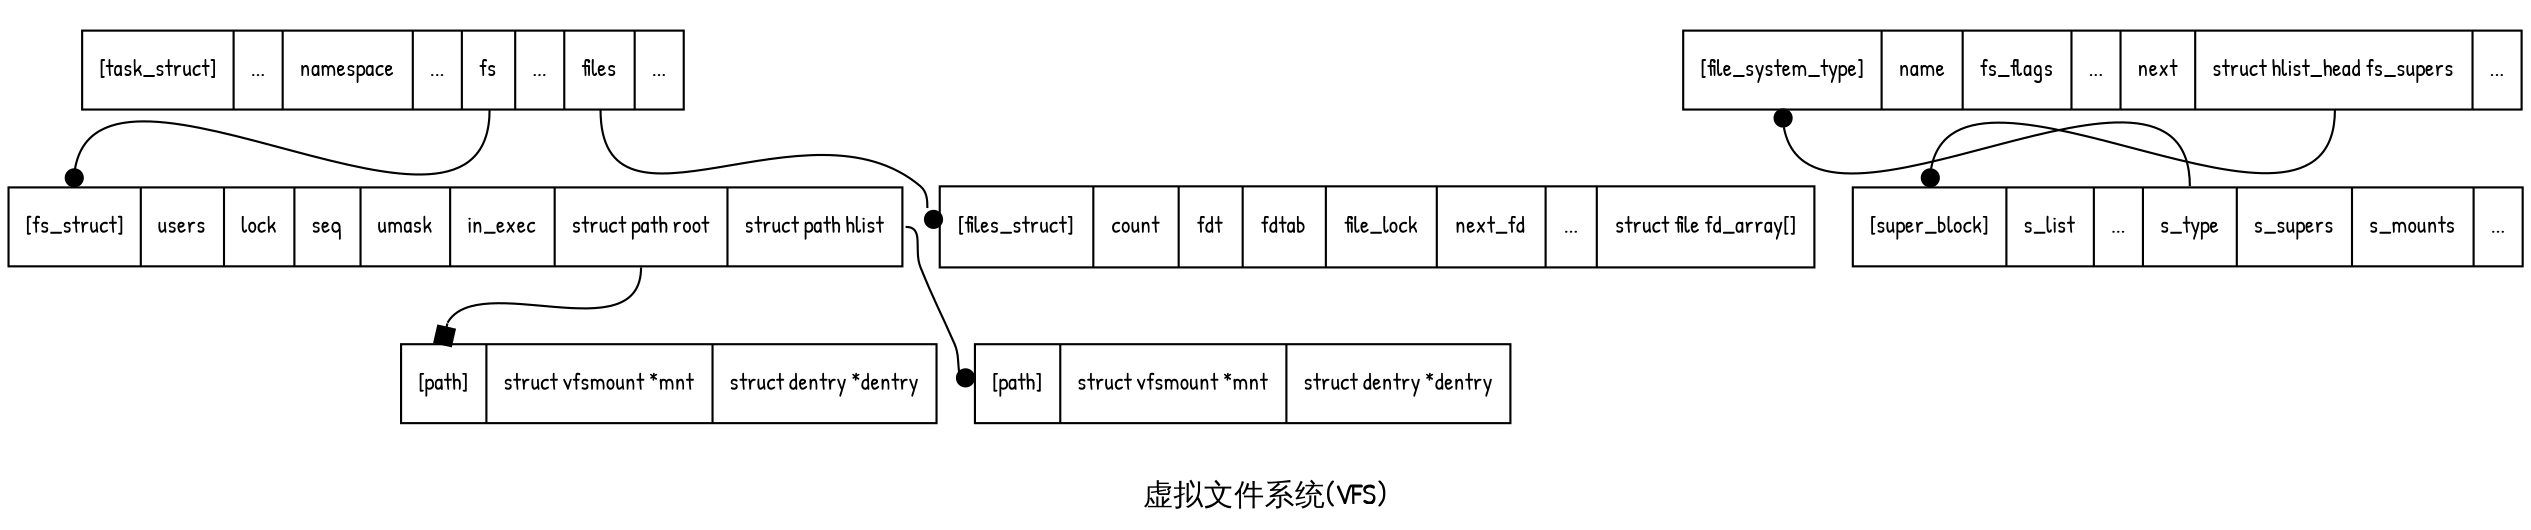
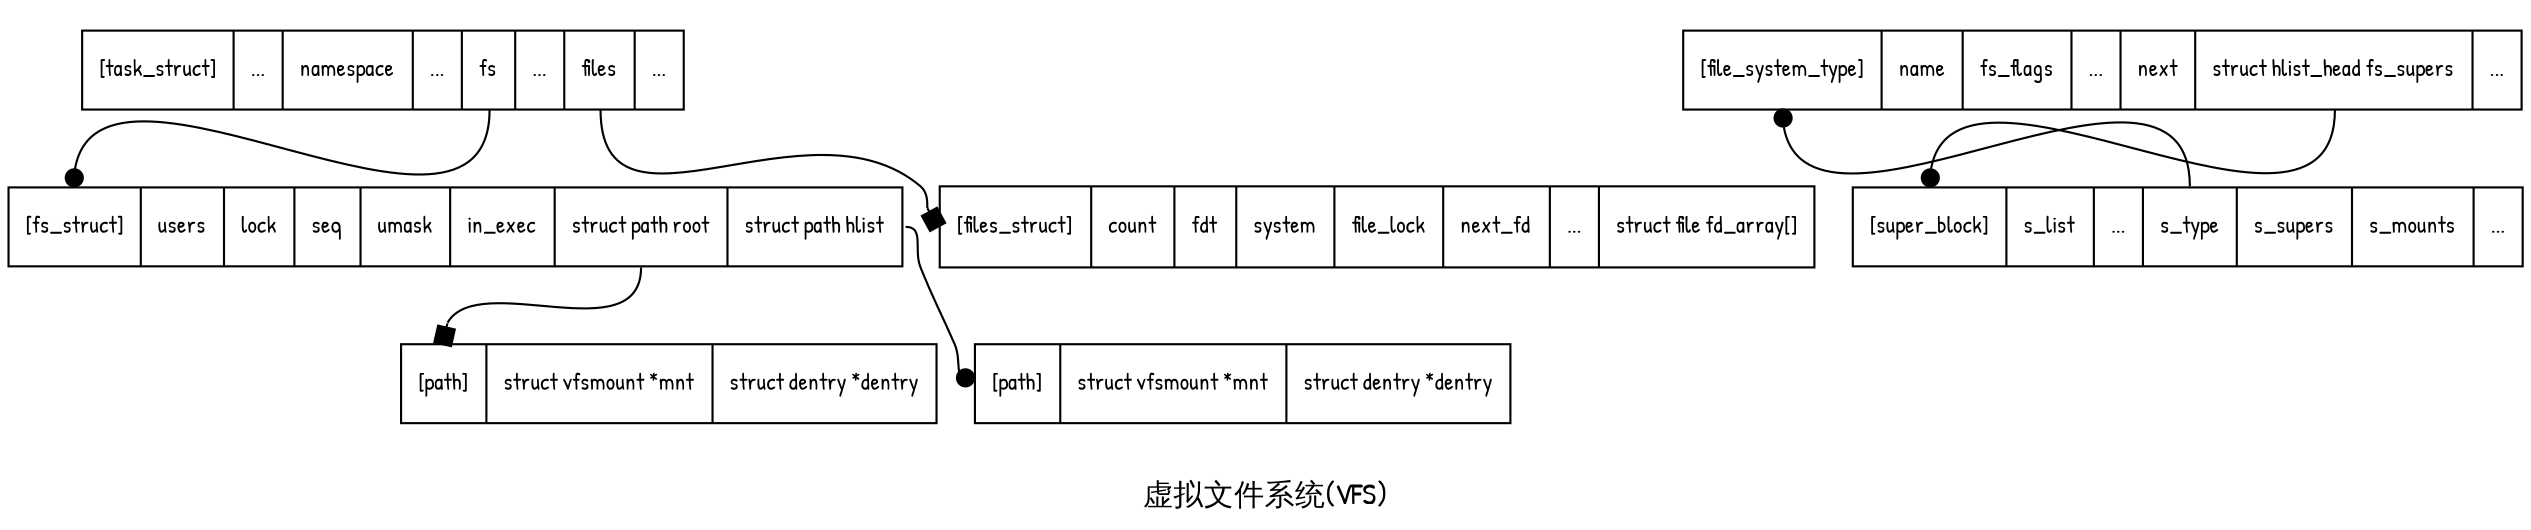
(756, 161) -> (756, 161)
(1284, 226) -> (1285, 226)
